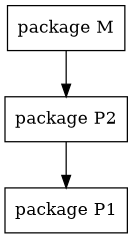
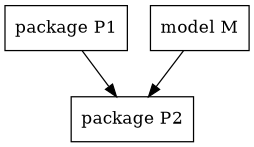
(66, 28) -> (200, 28)
(66, 159) -> (95, 69)
